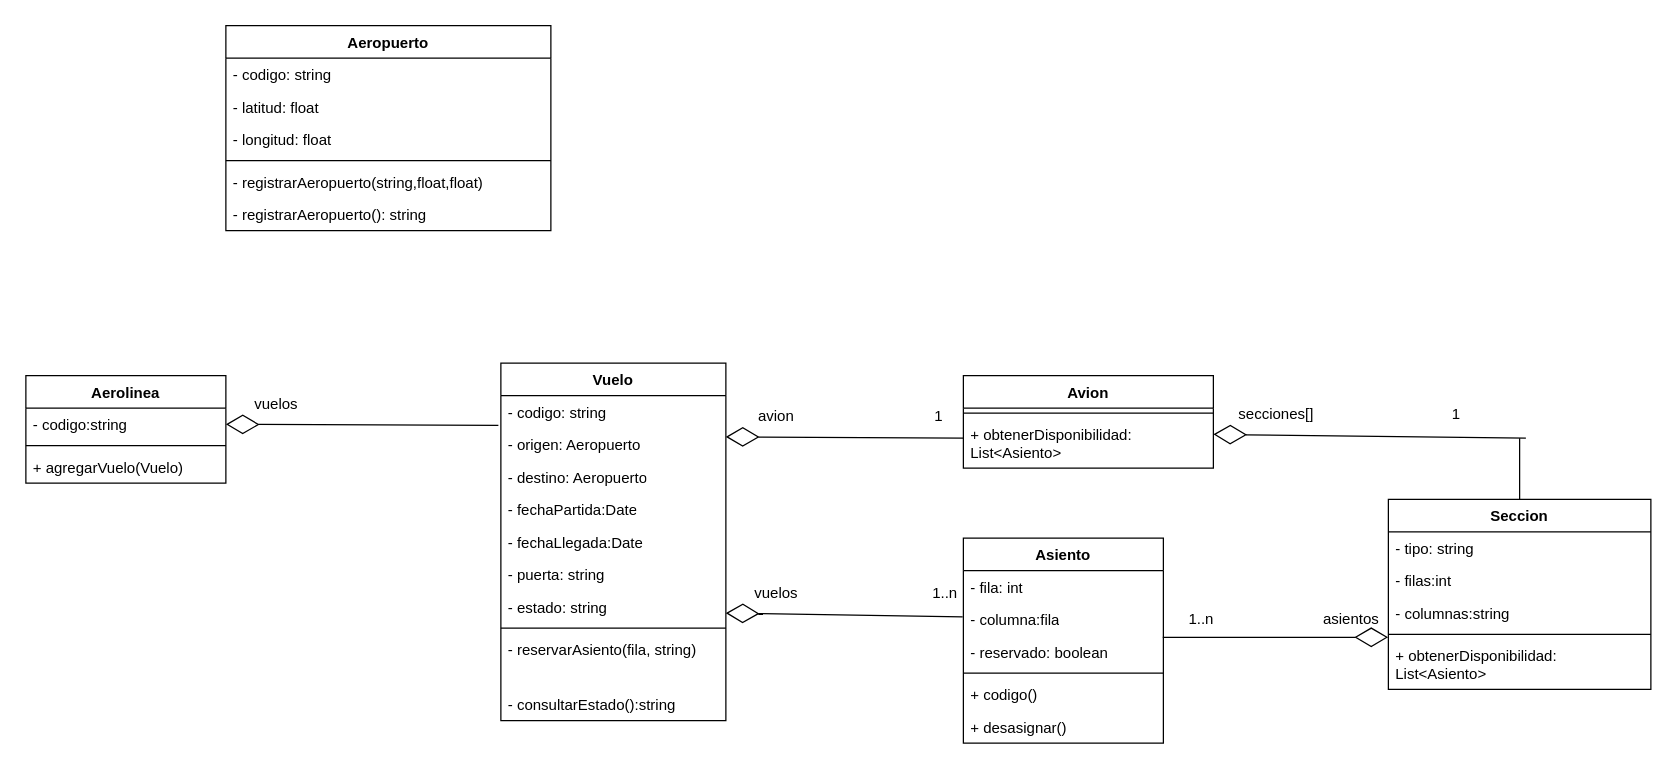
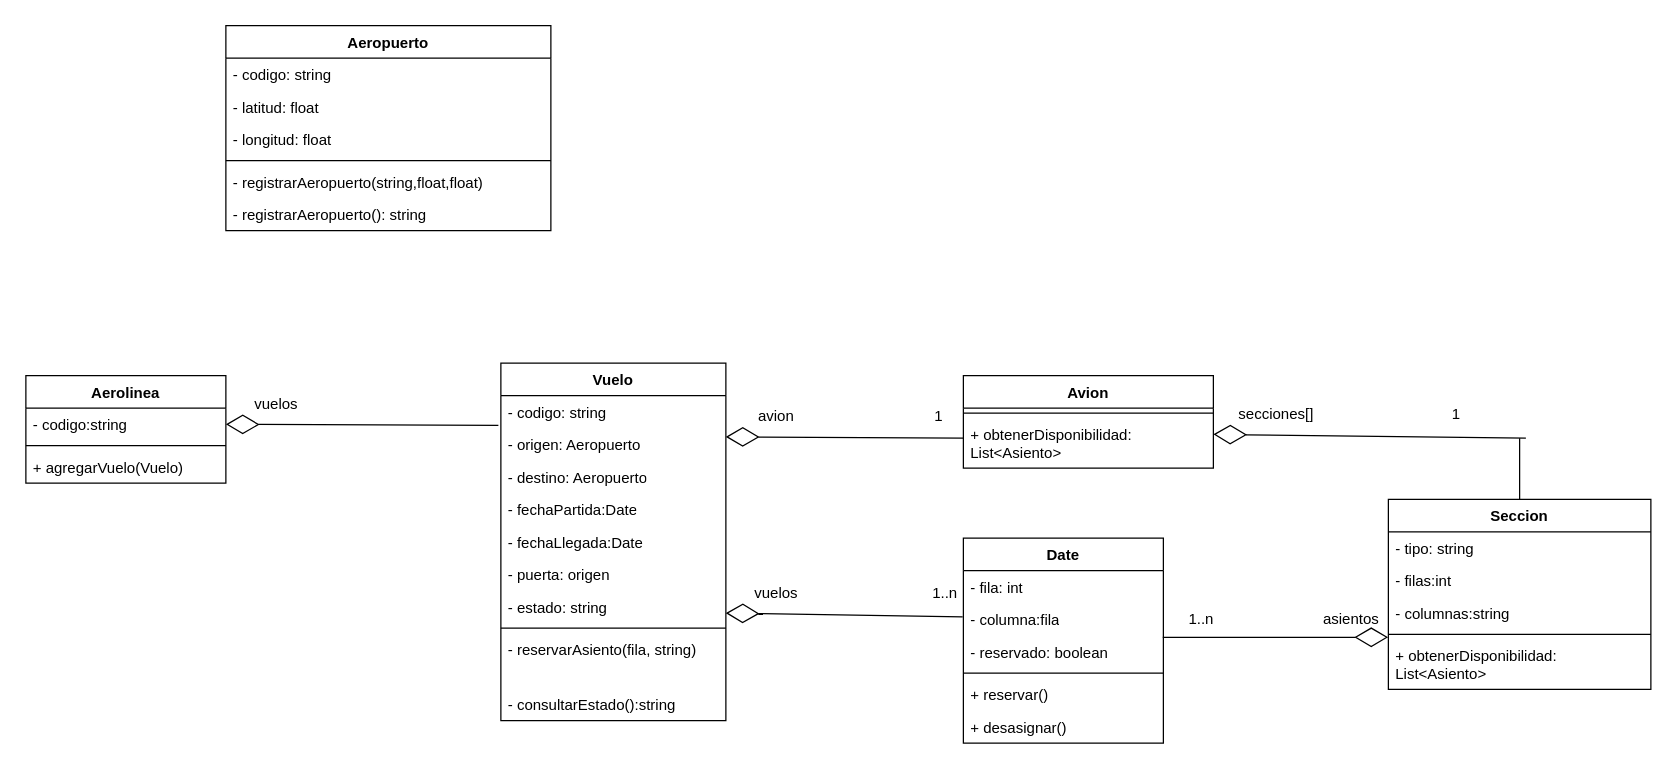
(1063, 556) -> (1063, 556)
(568, 576) -> (568, 576)
(1009, 696) -> (1019, 696)
